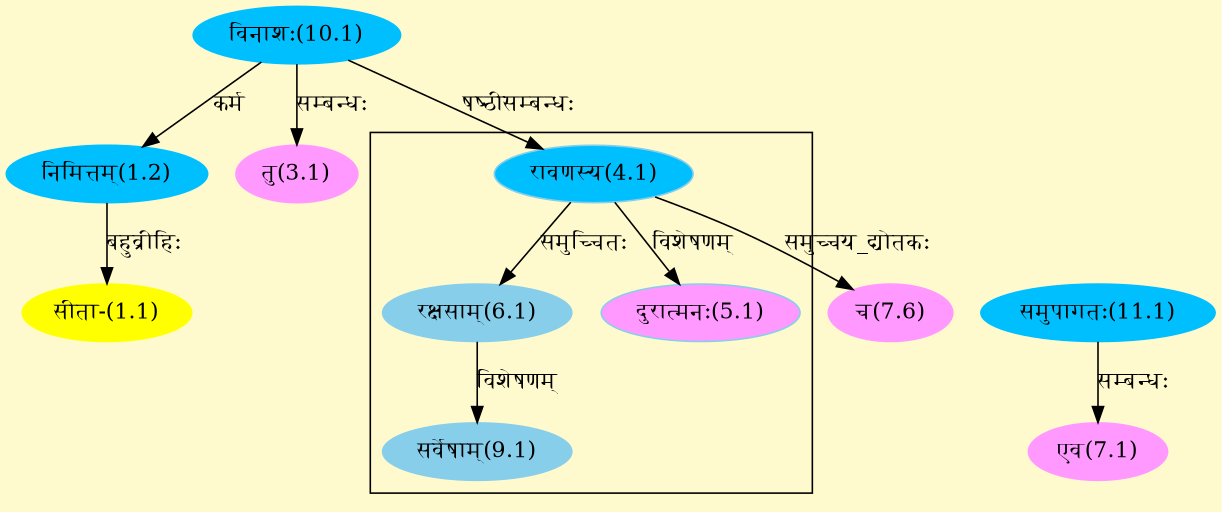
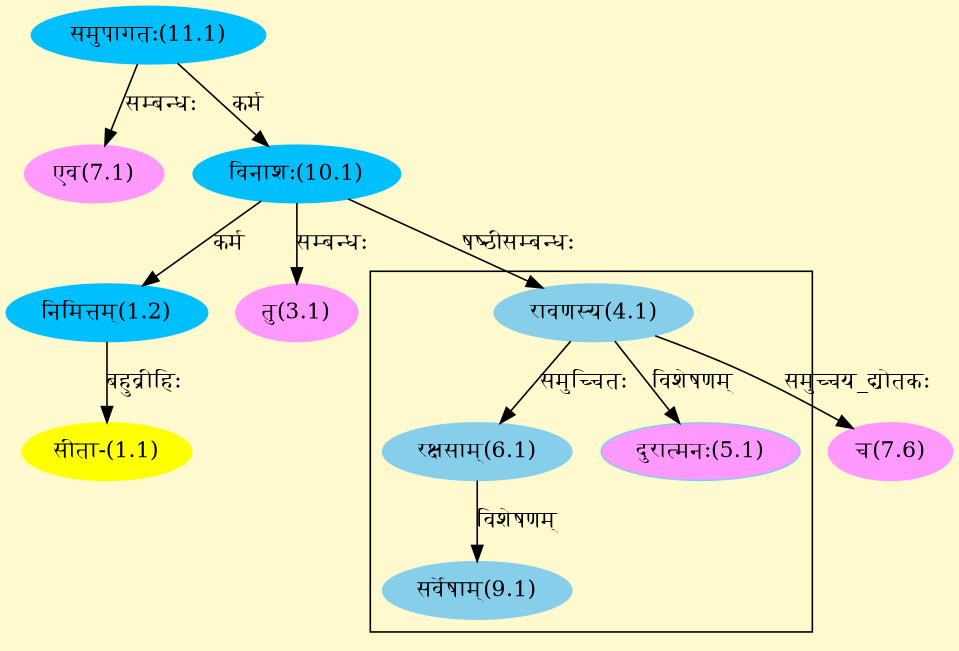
none -> (217, 99)
(594, 174) -> (594, 313)
